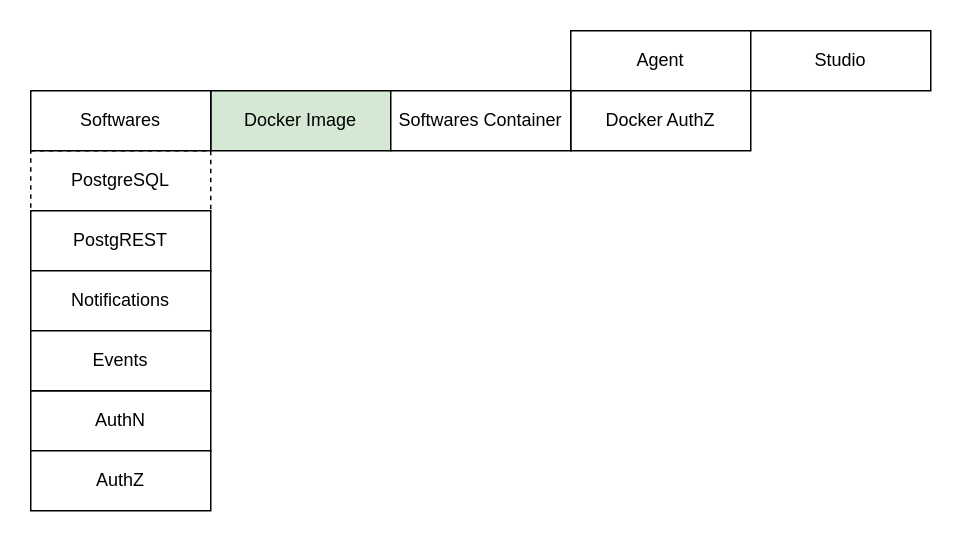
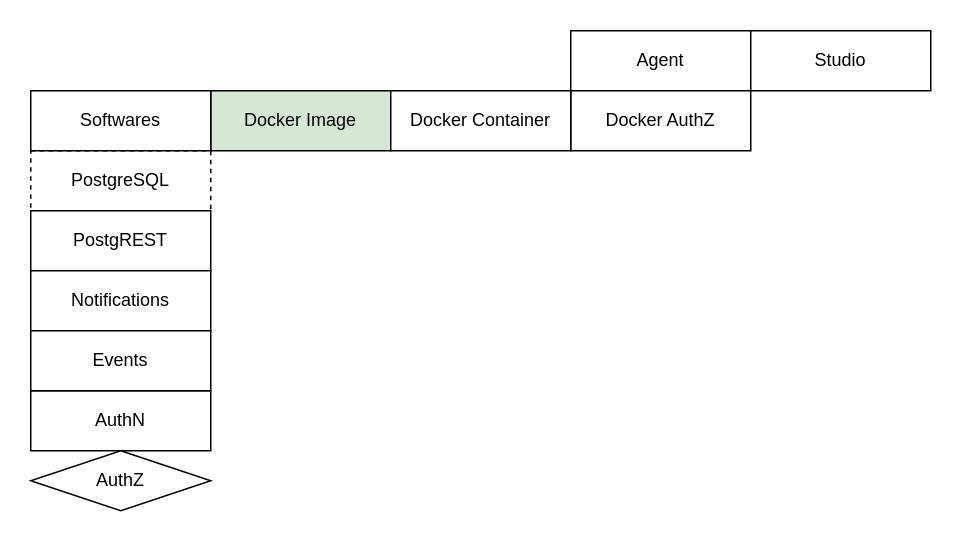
(481, 121) -> (481, 121)
(121, 481) -> (121, 481)
